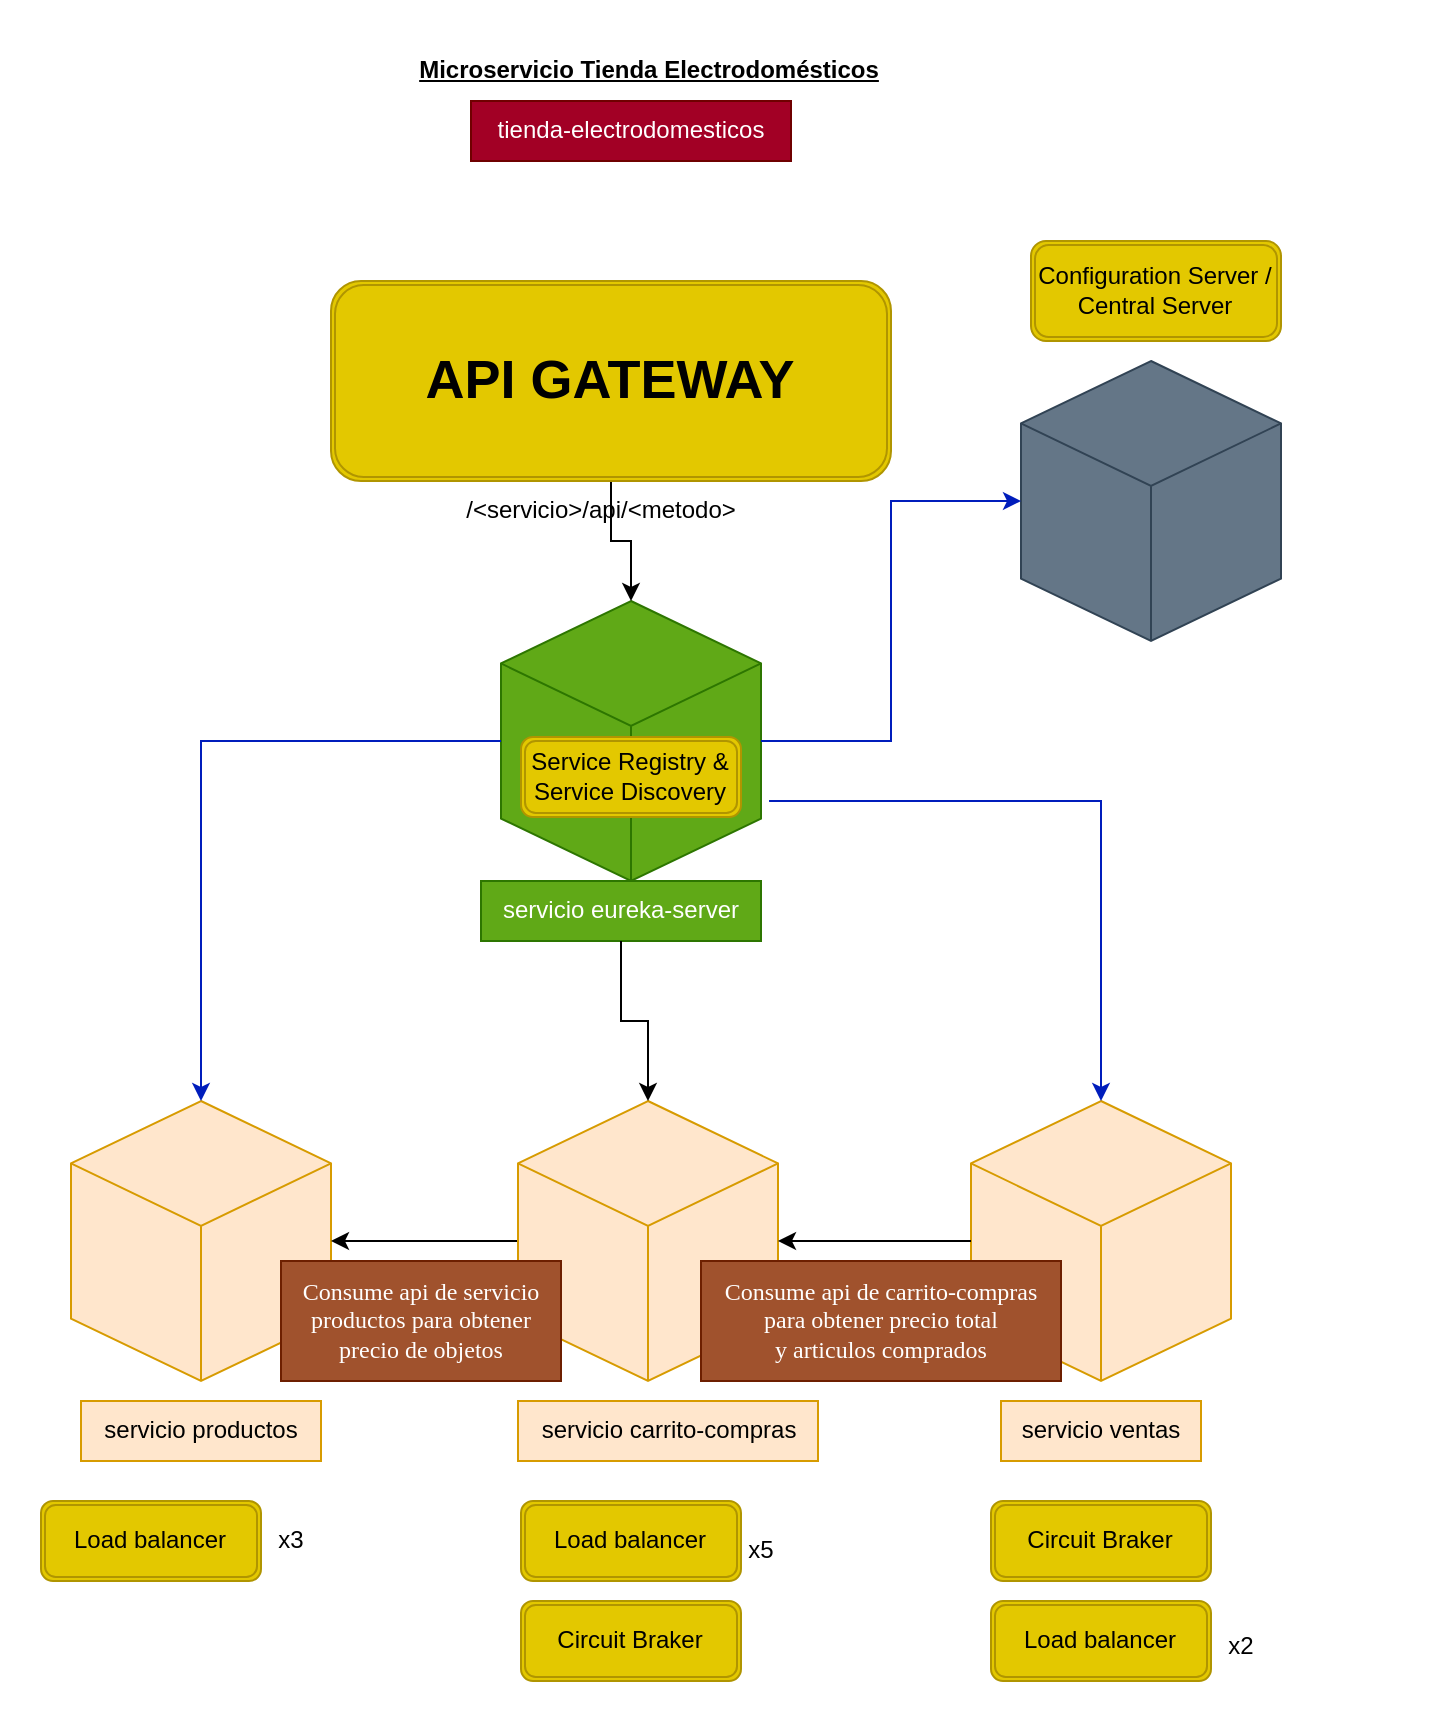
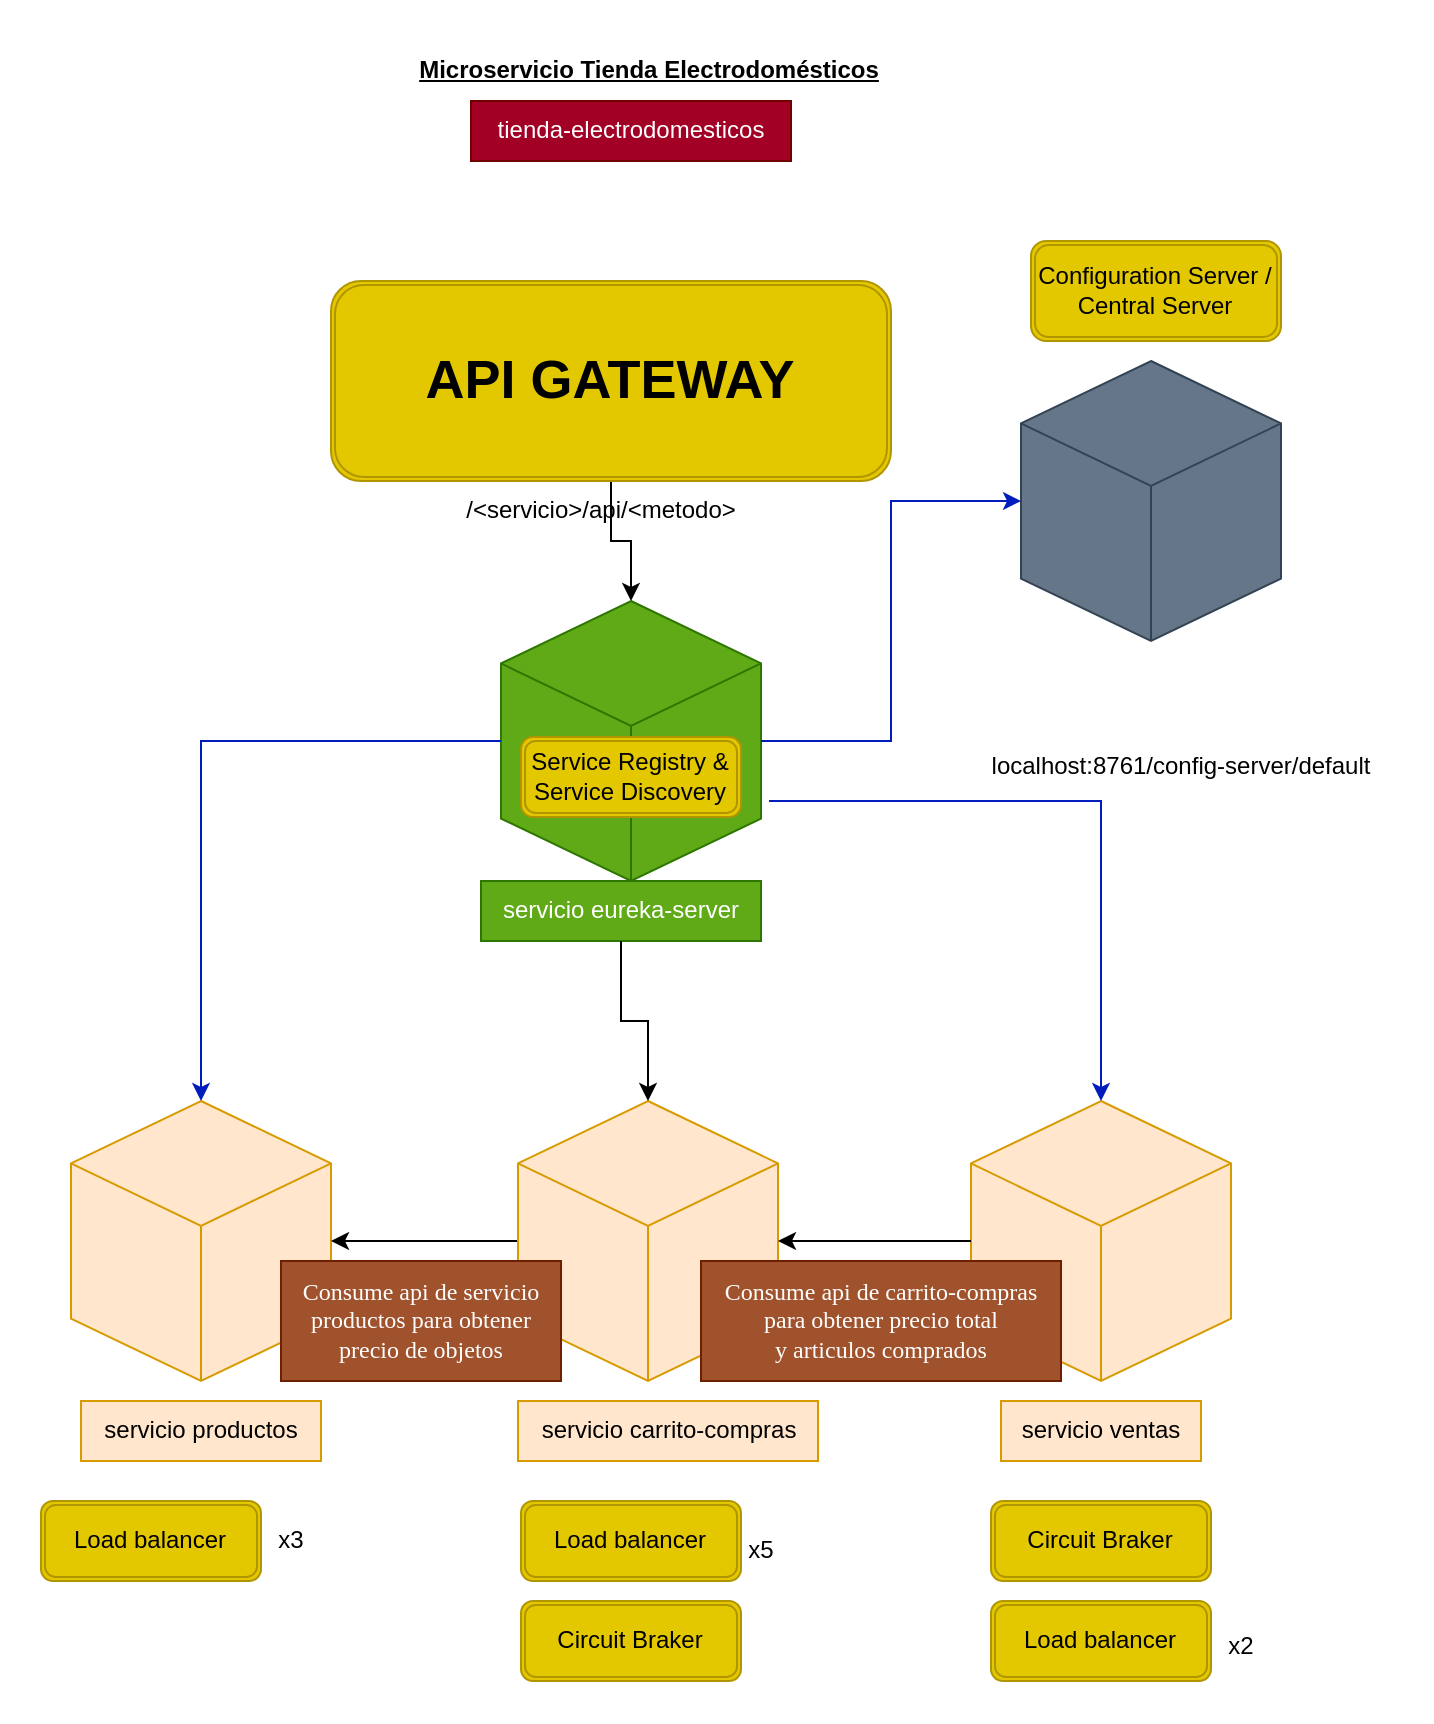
none -> (1181, 767)
